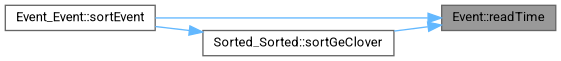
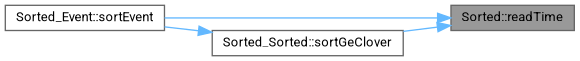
(80, 18) -> (85, 18)
(499, 18) -> (513, 18)
